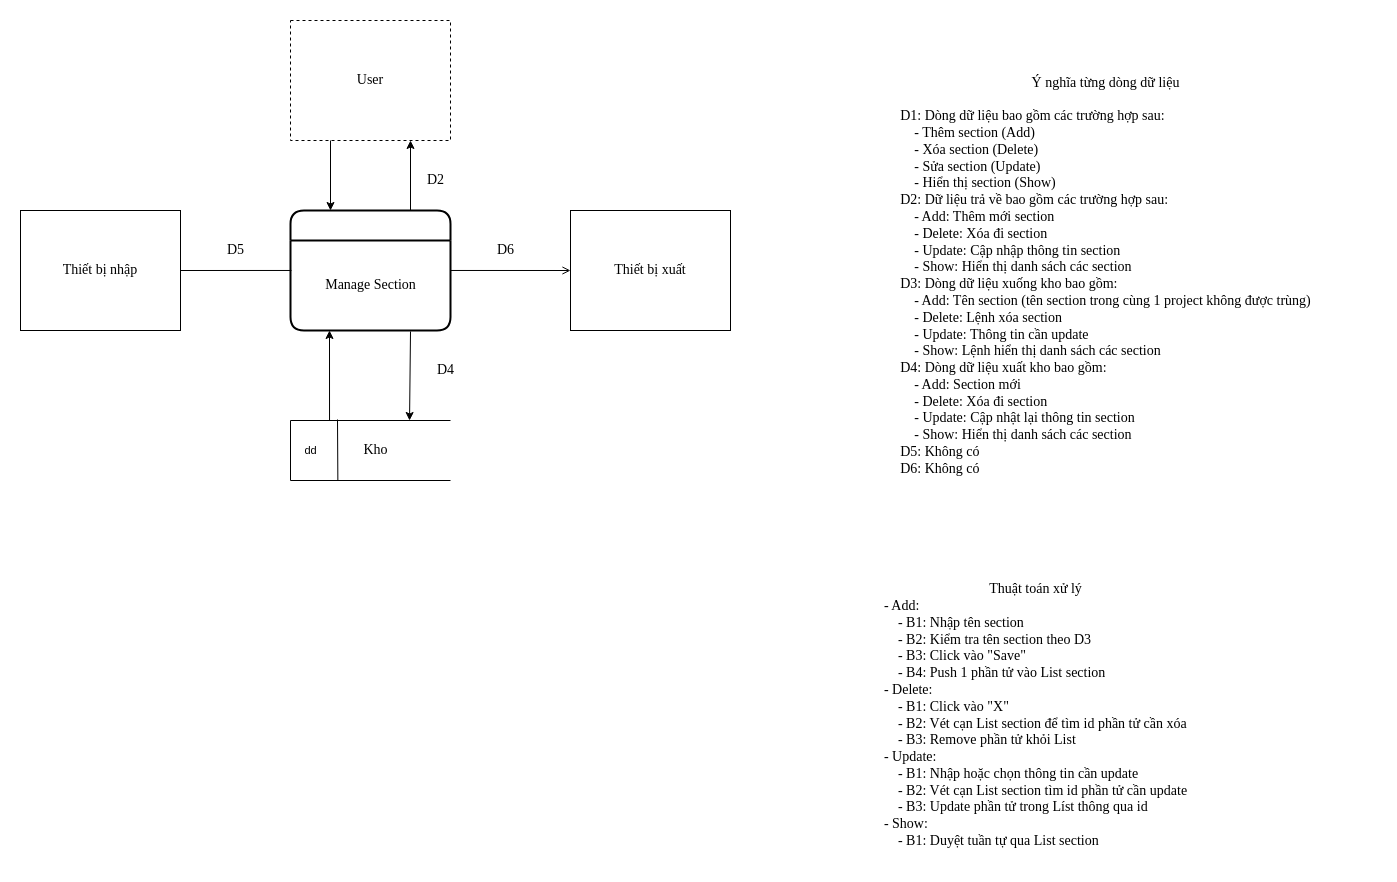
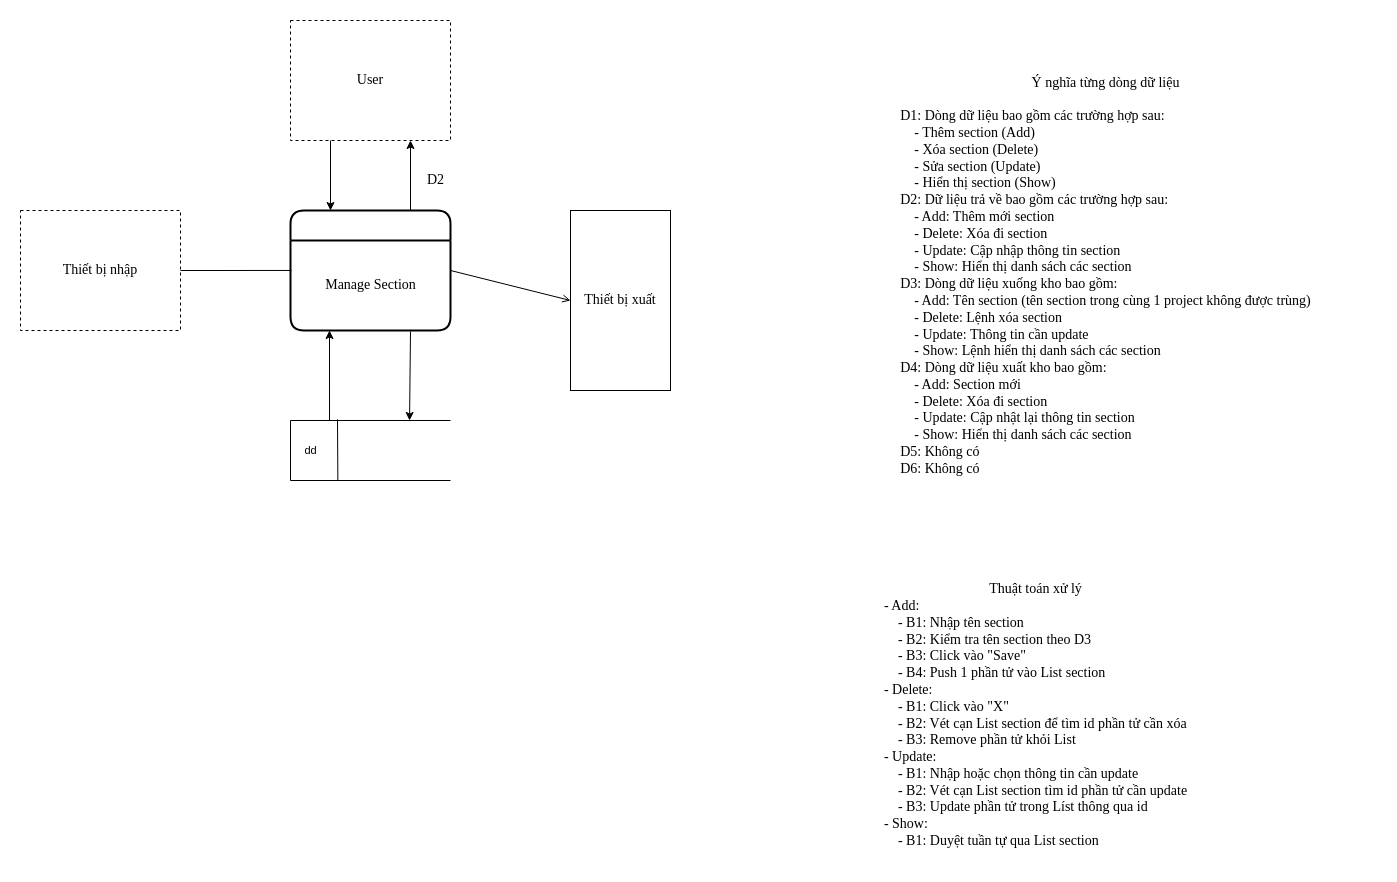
(236, 251) -> none
(506, 251) -> none
(101, 271) -> (101, 271)
(651, 271) -> (621, 301)
(446, 371) -> none
(376, 451) -> none
